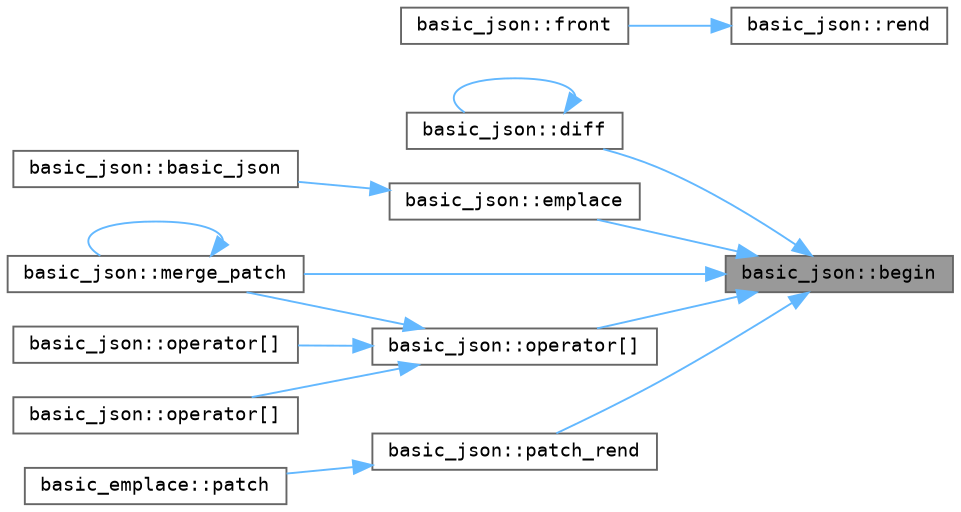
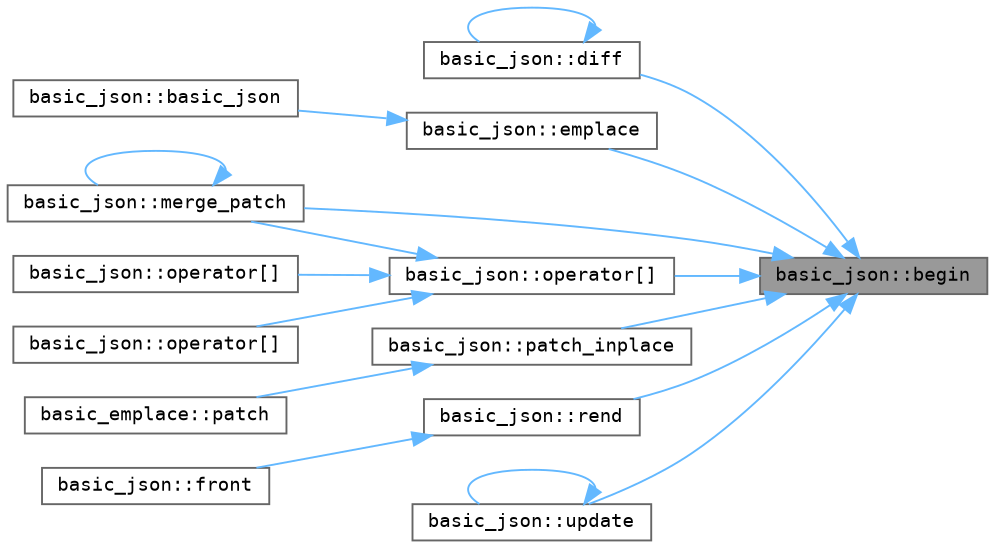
none -> (736, 361)
(515, 452) -> (532, 347)
none -> (532, 522)
